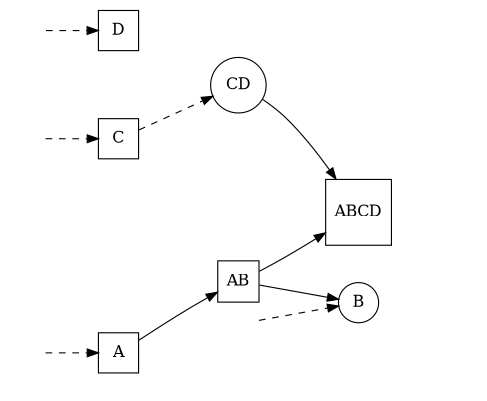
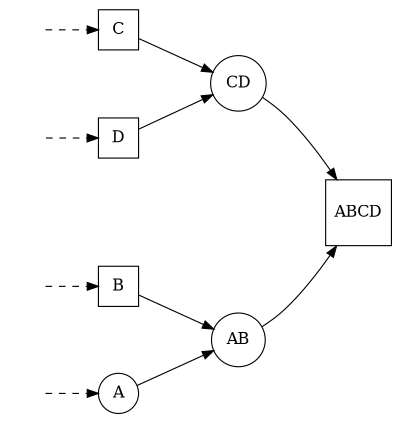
none -> (171, 114)
(171, 115) -> (171, 53)
(238, 281) -> (238, 340)
(293, 291) -> (171, 310)
(359, 303) -> (118, 286)
(118, 353) -> (118, 393)
